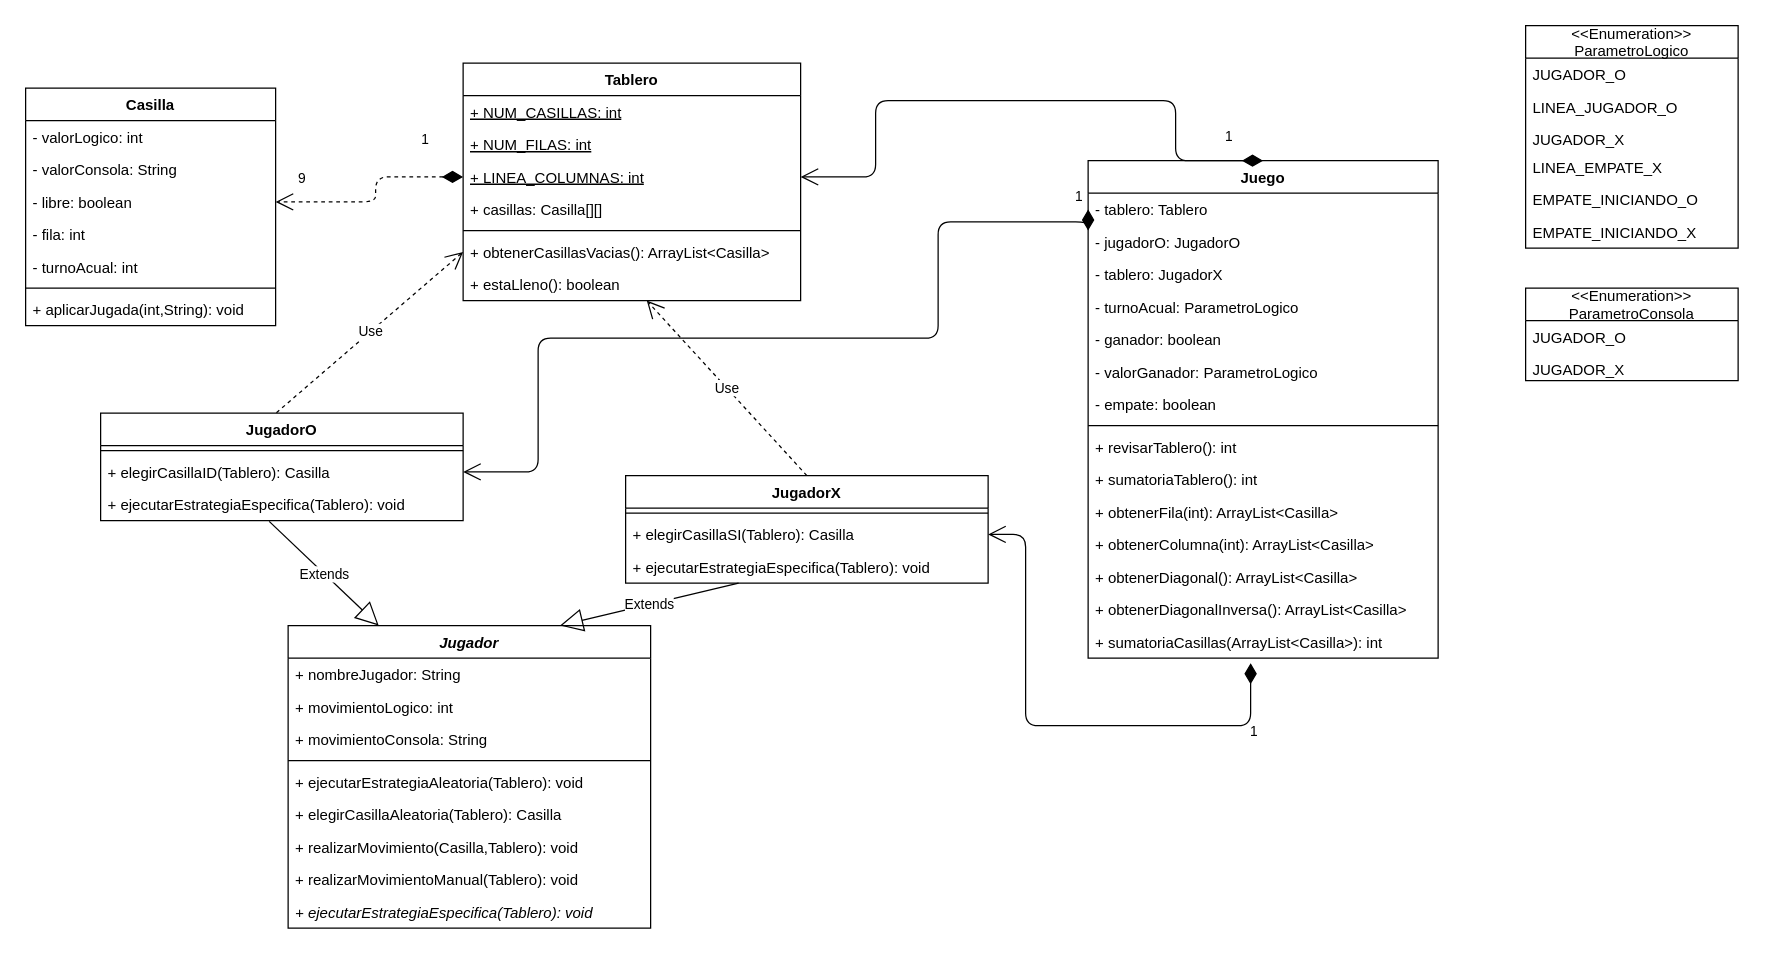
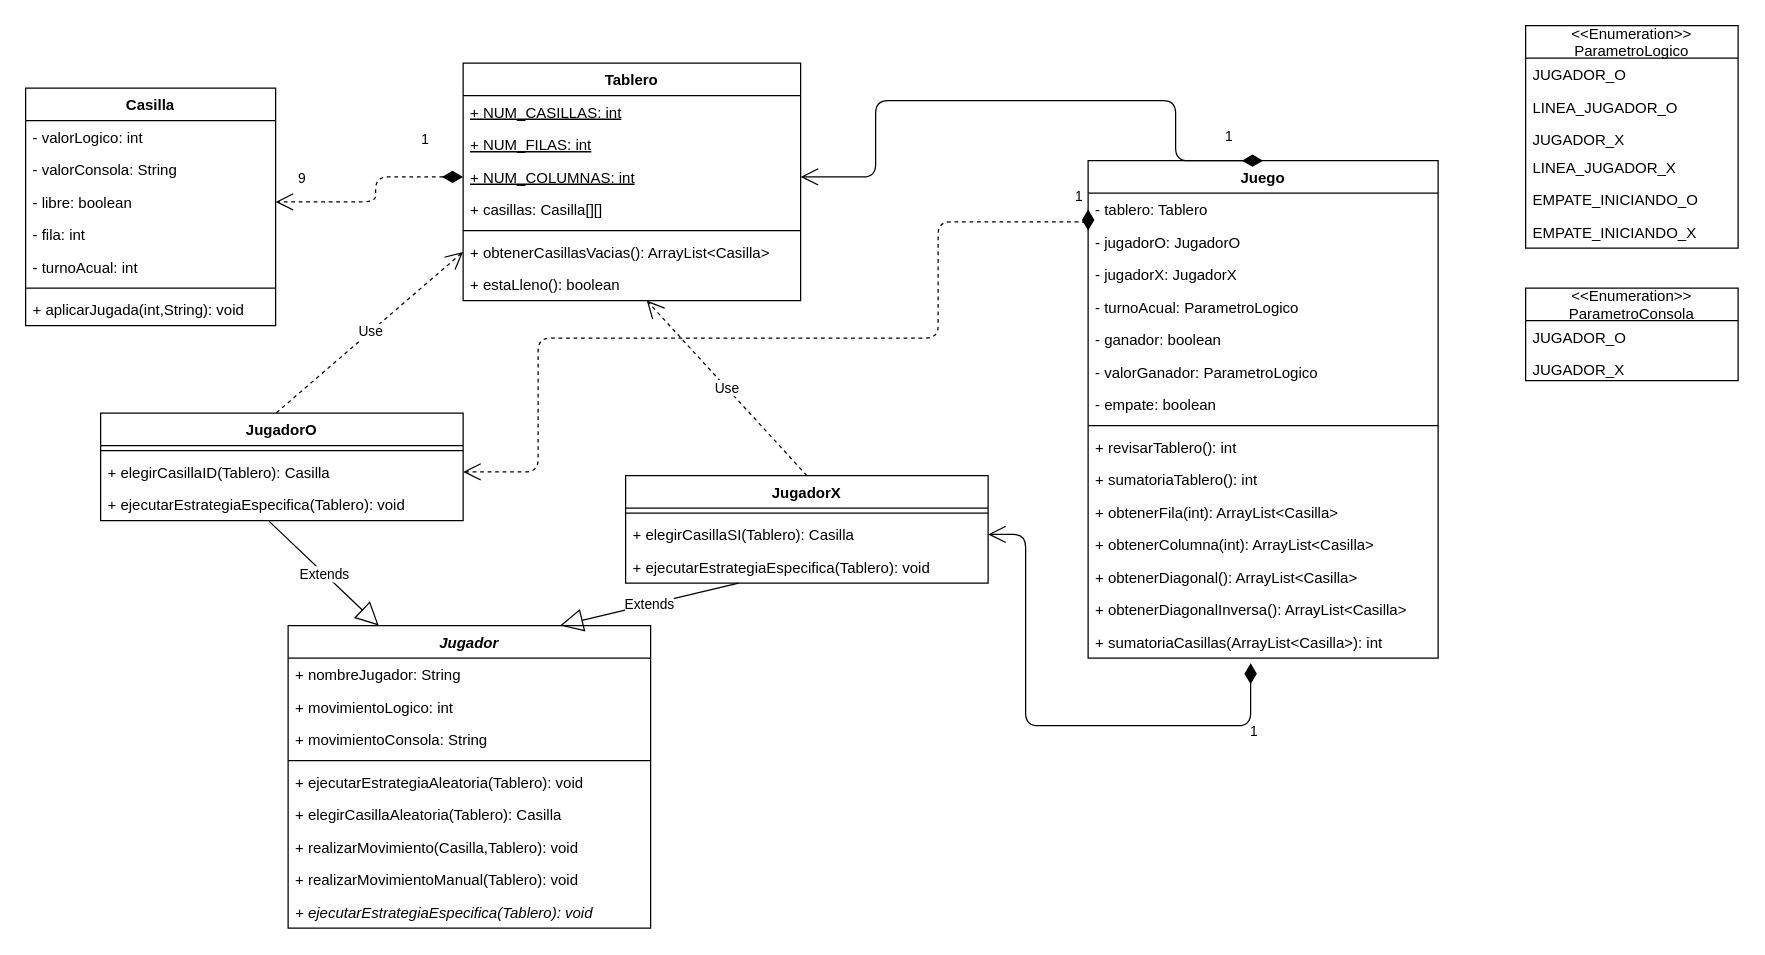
(1591, 168) -> (1596, 168)
(550, 178) -> (542, 178)
(1167, 275) -> (1173, 275)
(766, 338) -> (766, 338)
